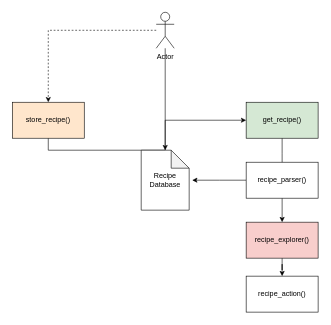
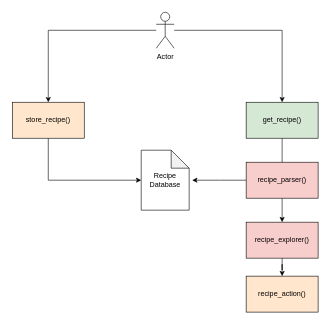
(68, 30) -> (68, 30)
(165, 83) -> (281, 30)
(165, 150) -> (48, 179)
(282, 180) -> (282, 180)
(282, 294) -> (282, 294)
